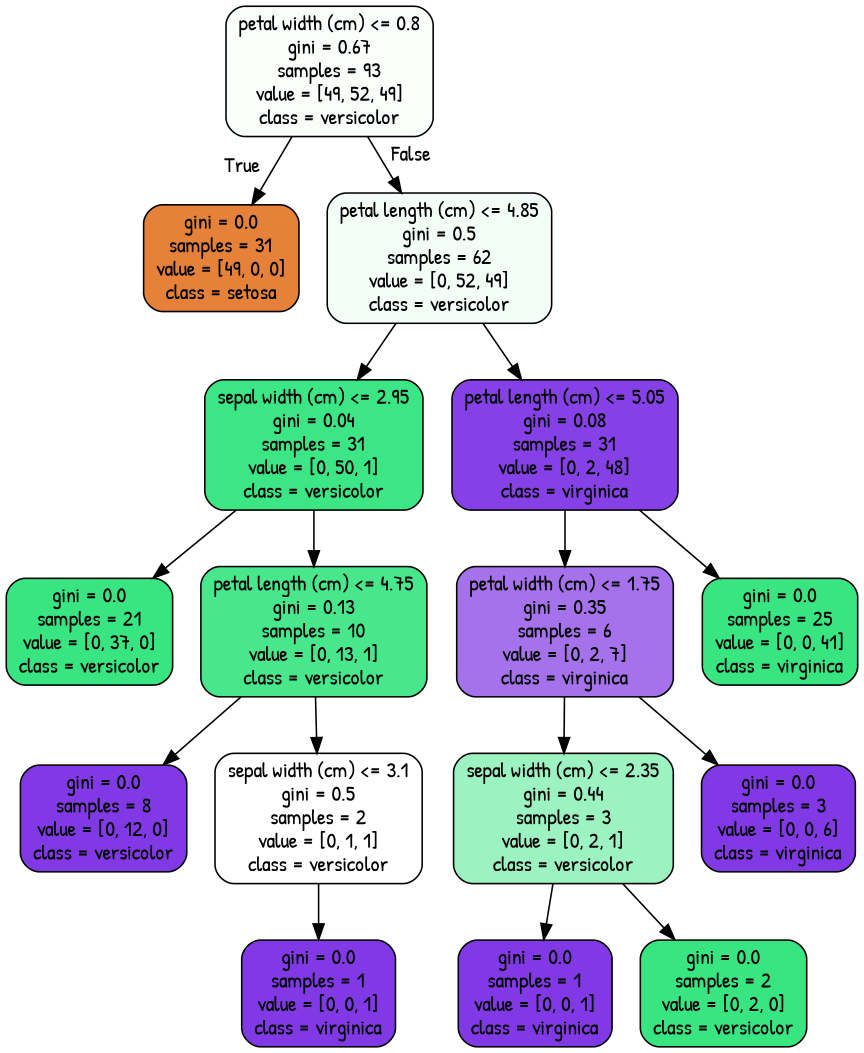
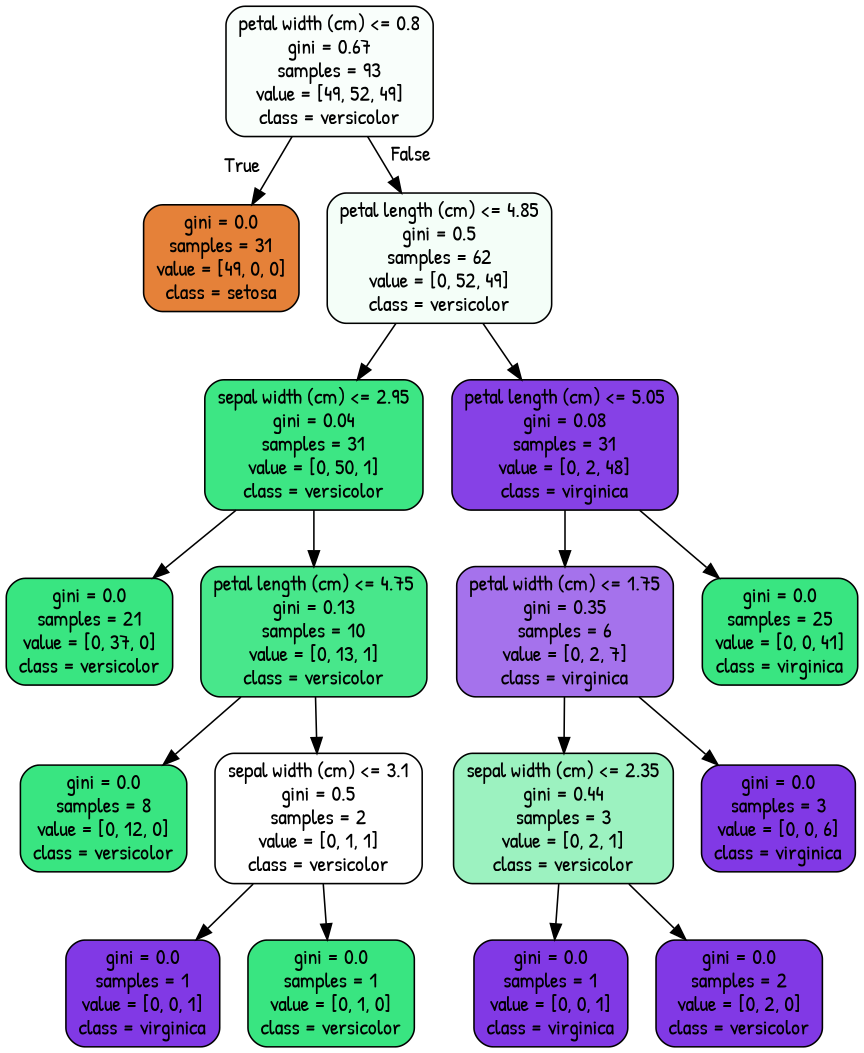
(104, 818) -> (104, 818)
none -> (331, 993)
(724, 993) -> (739, 993)
